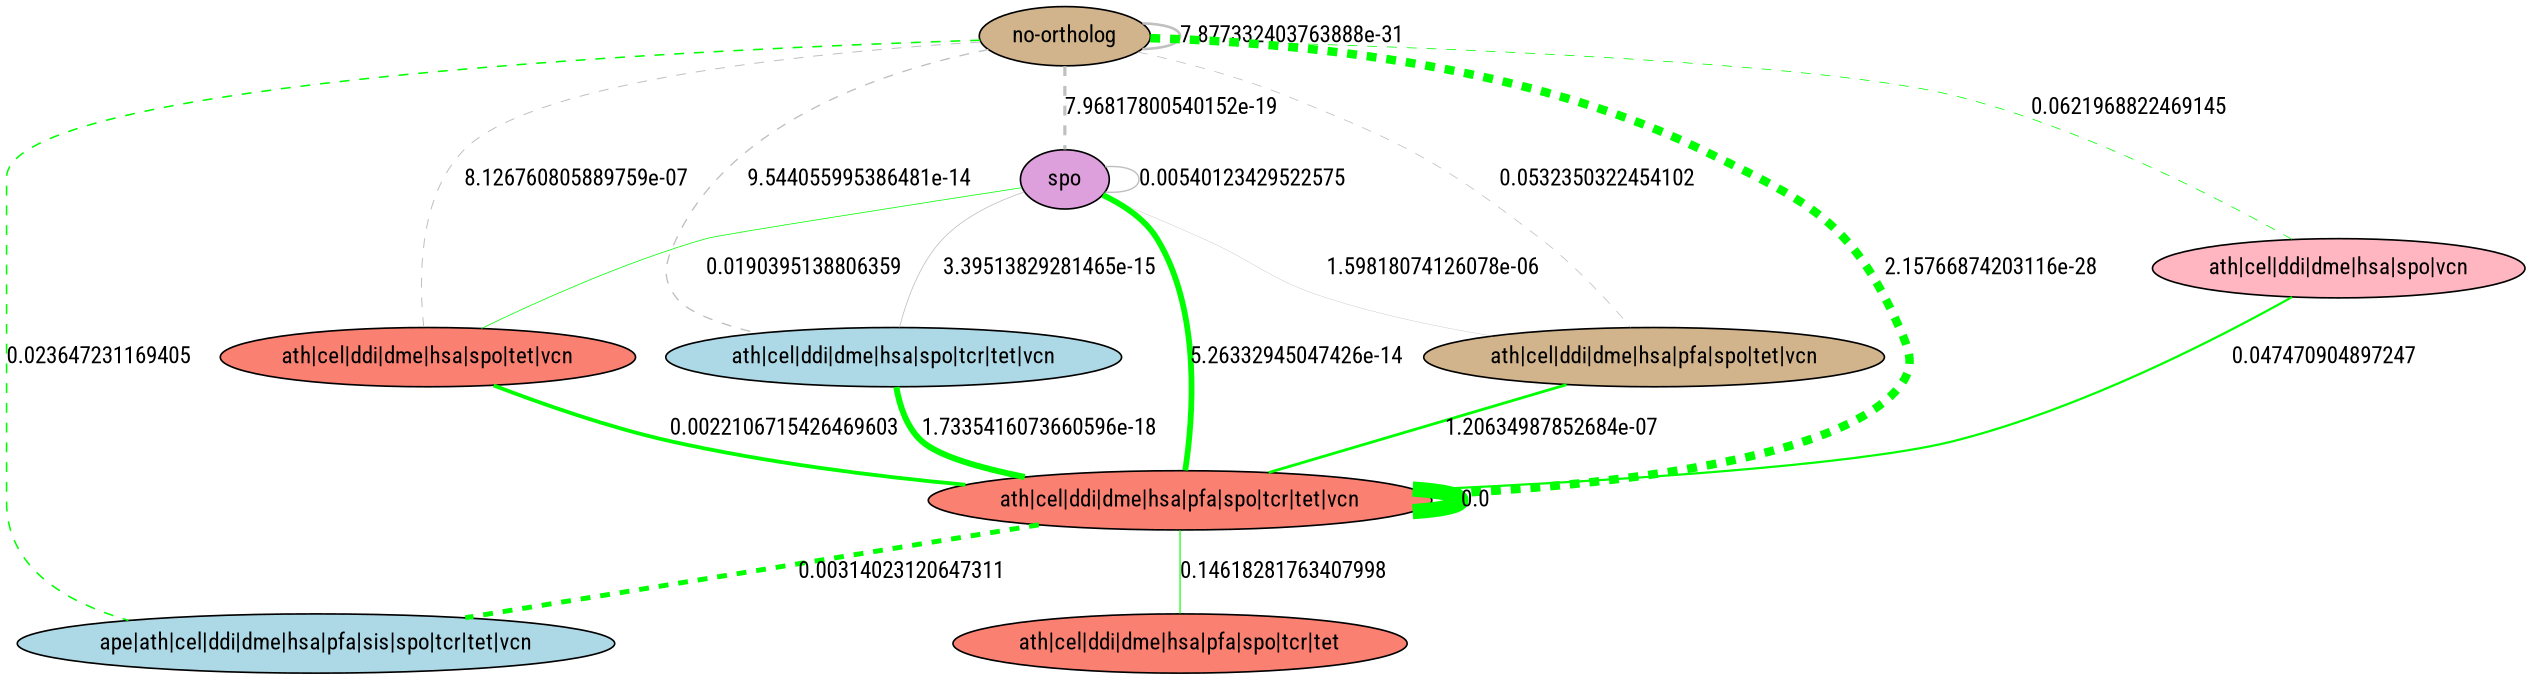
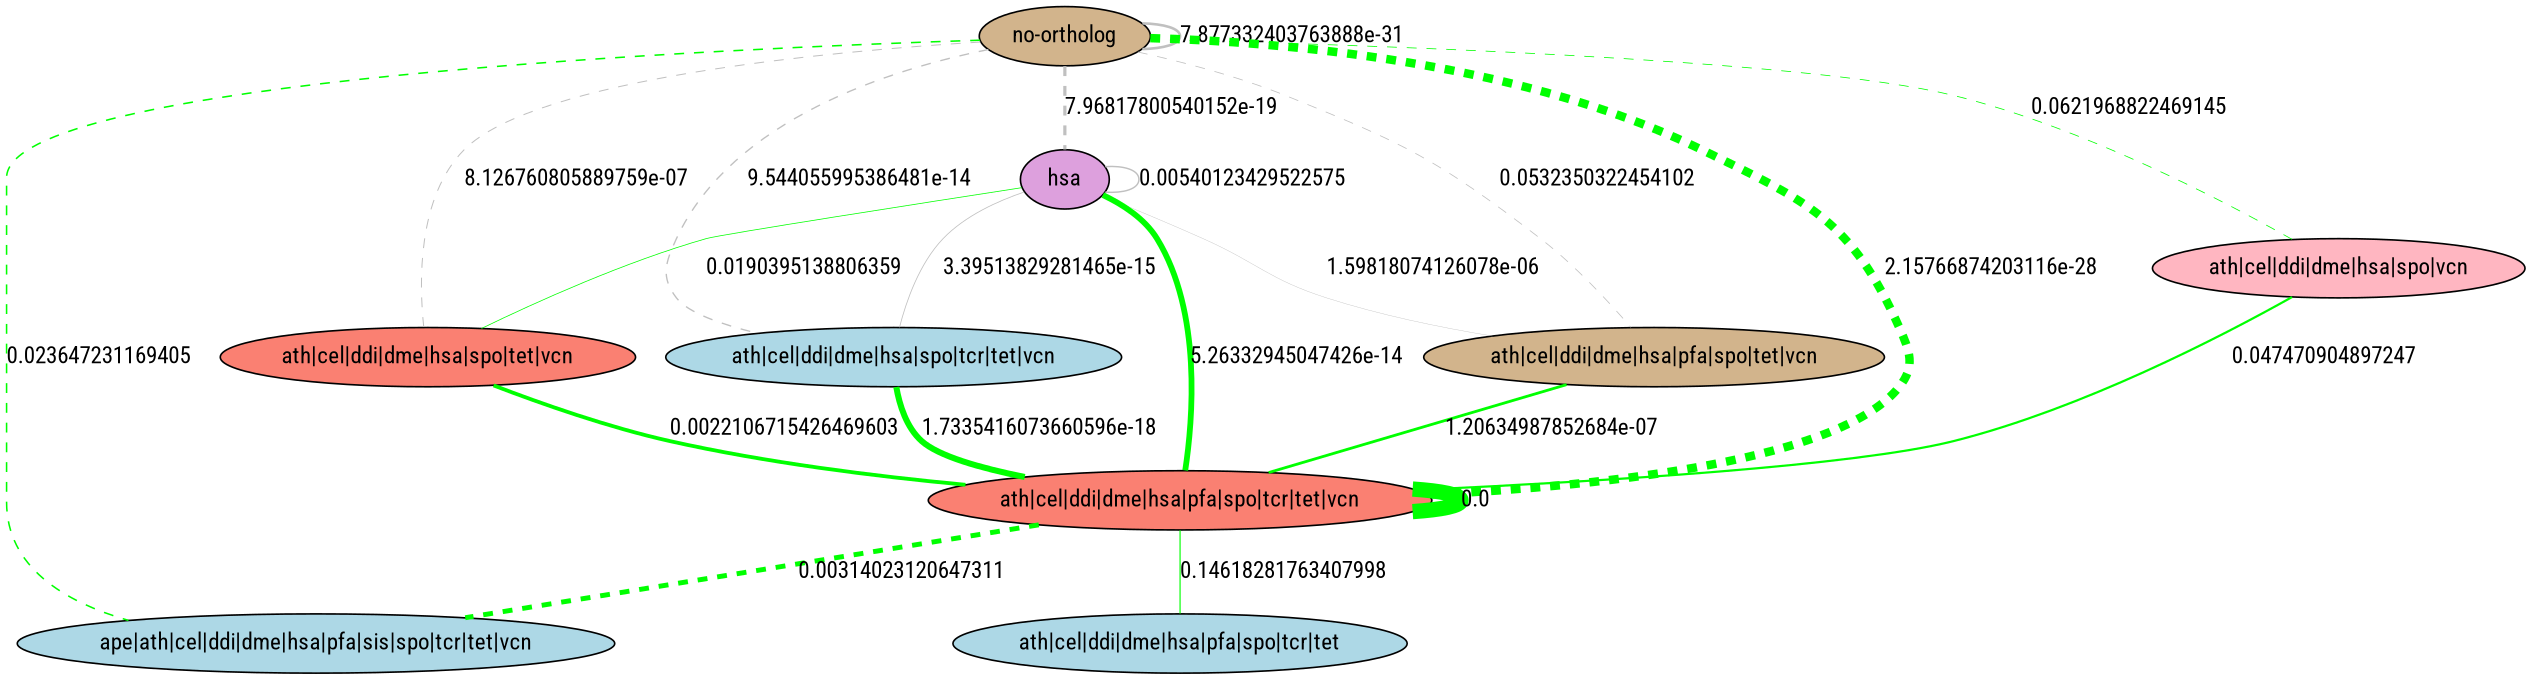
(1065, 179) -> (1065, 179)
(1180, 644) -> (1180, 644)
